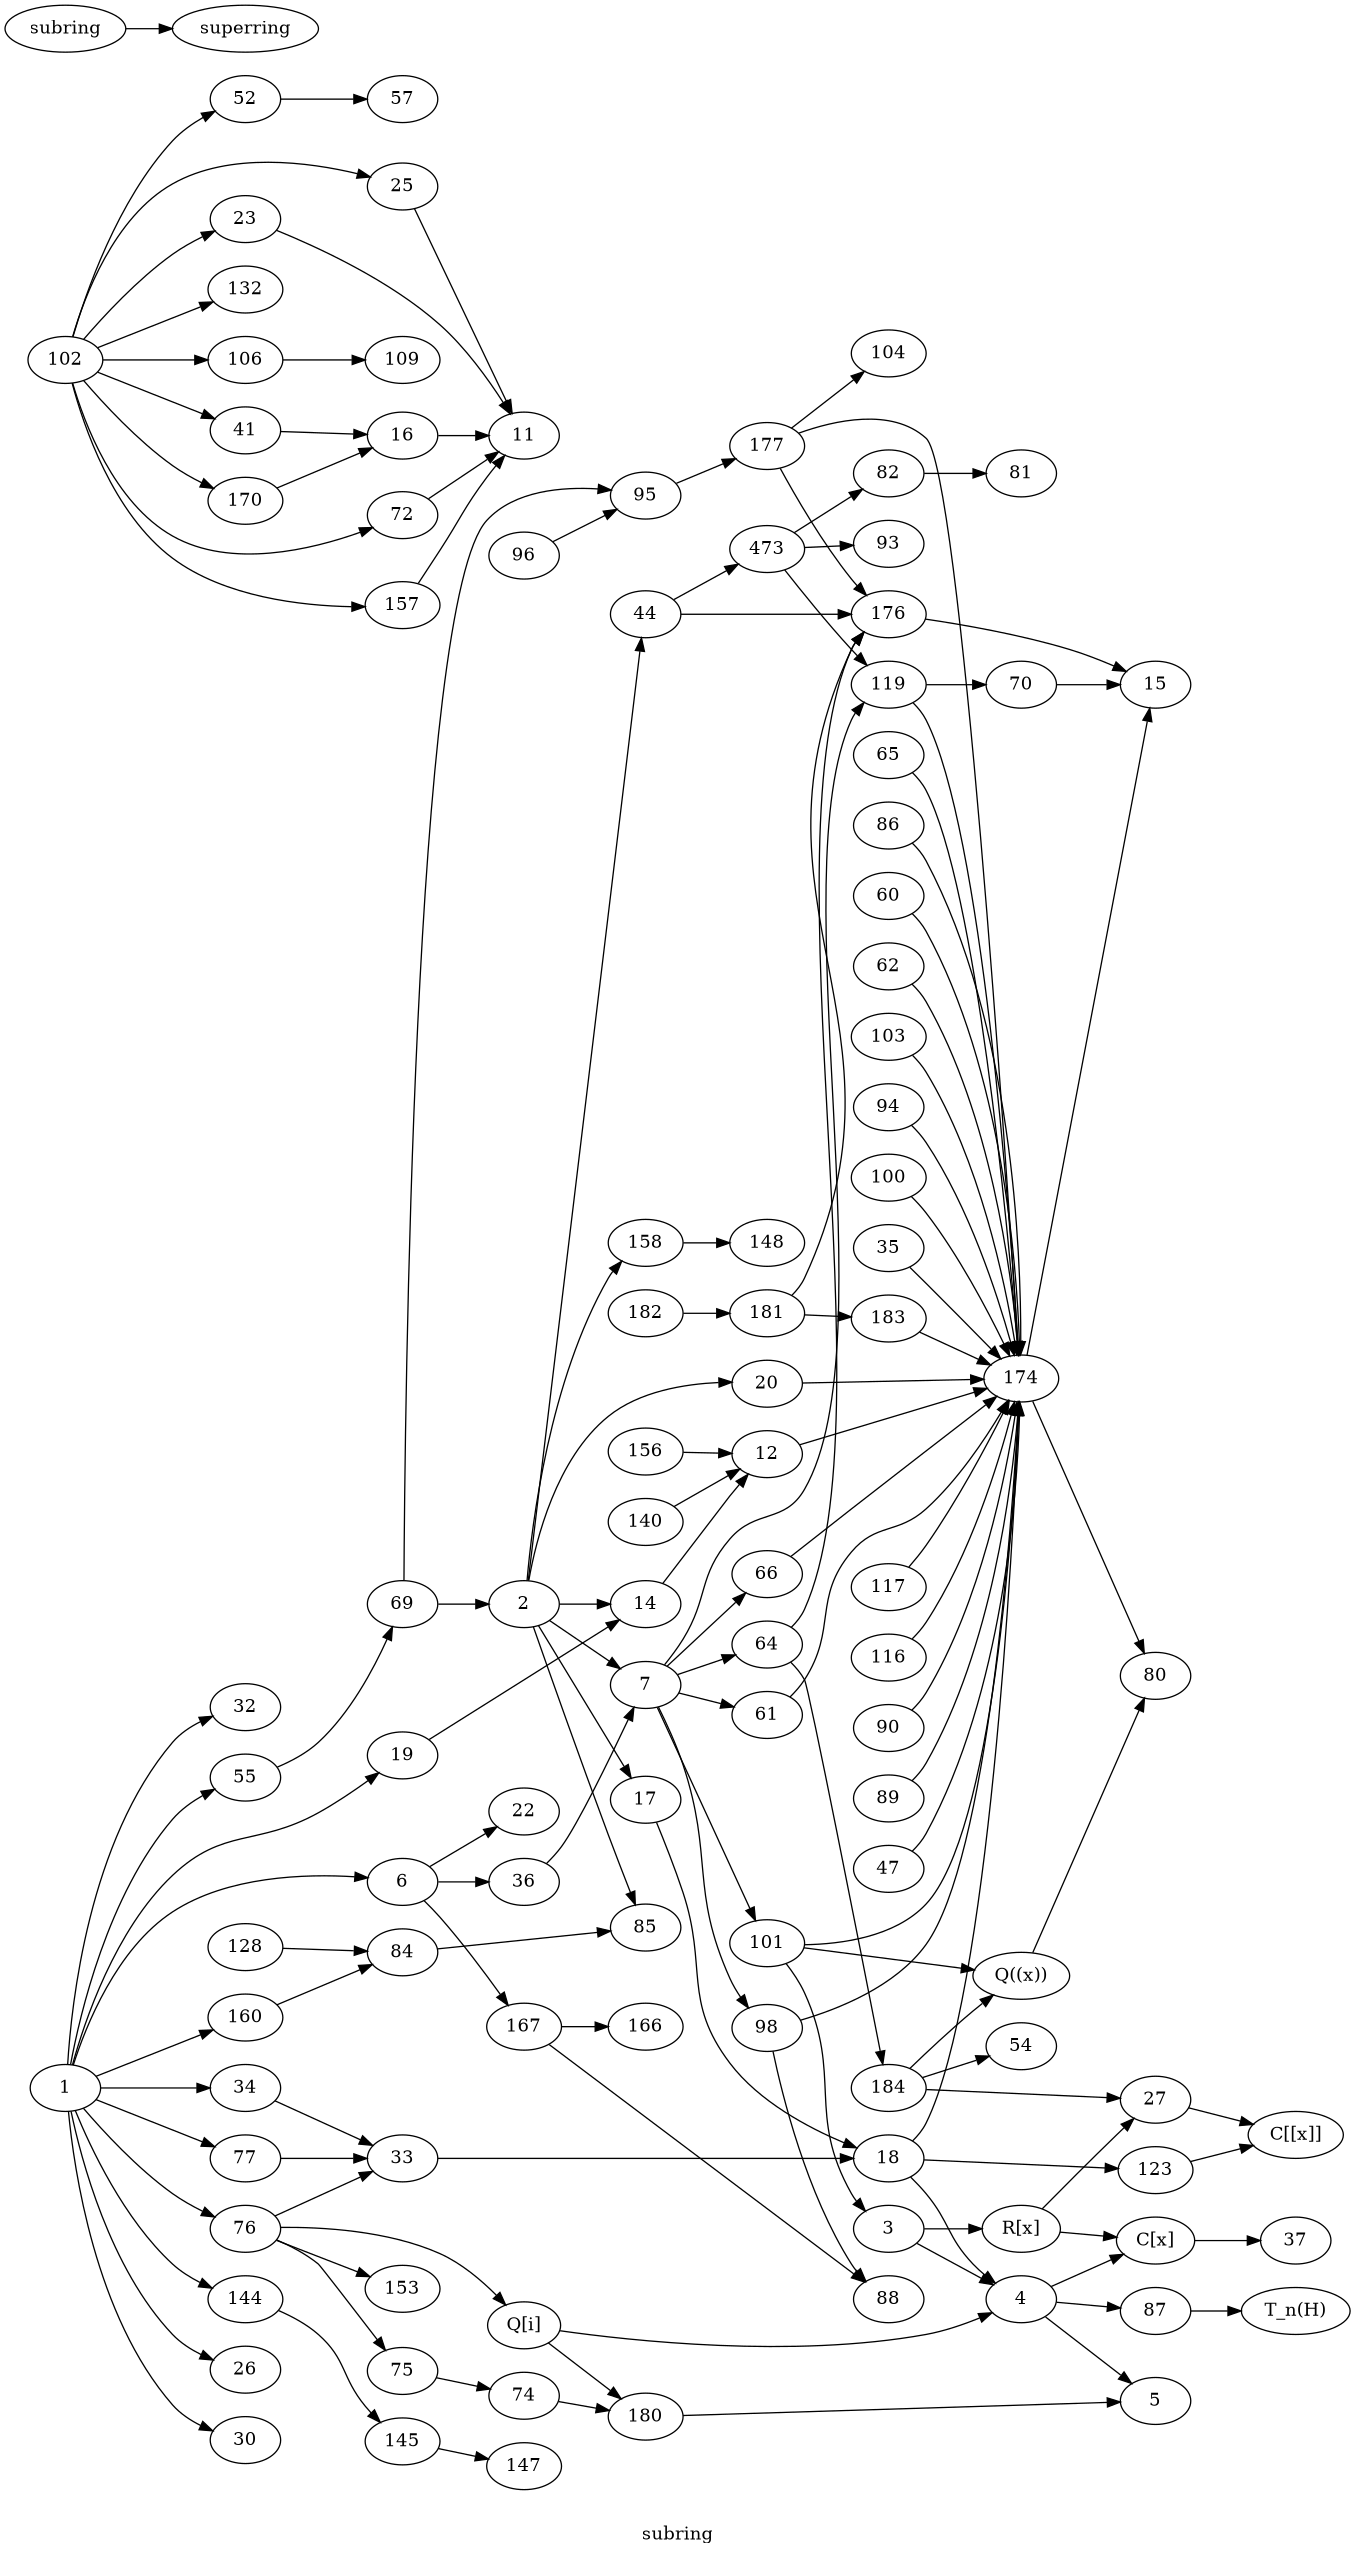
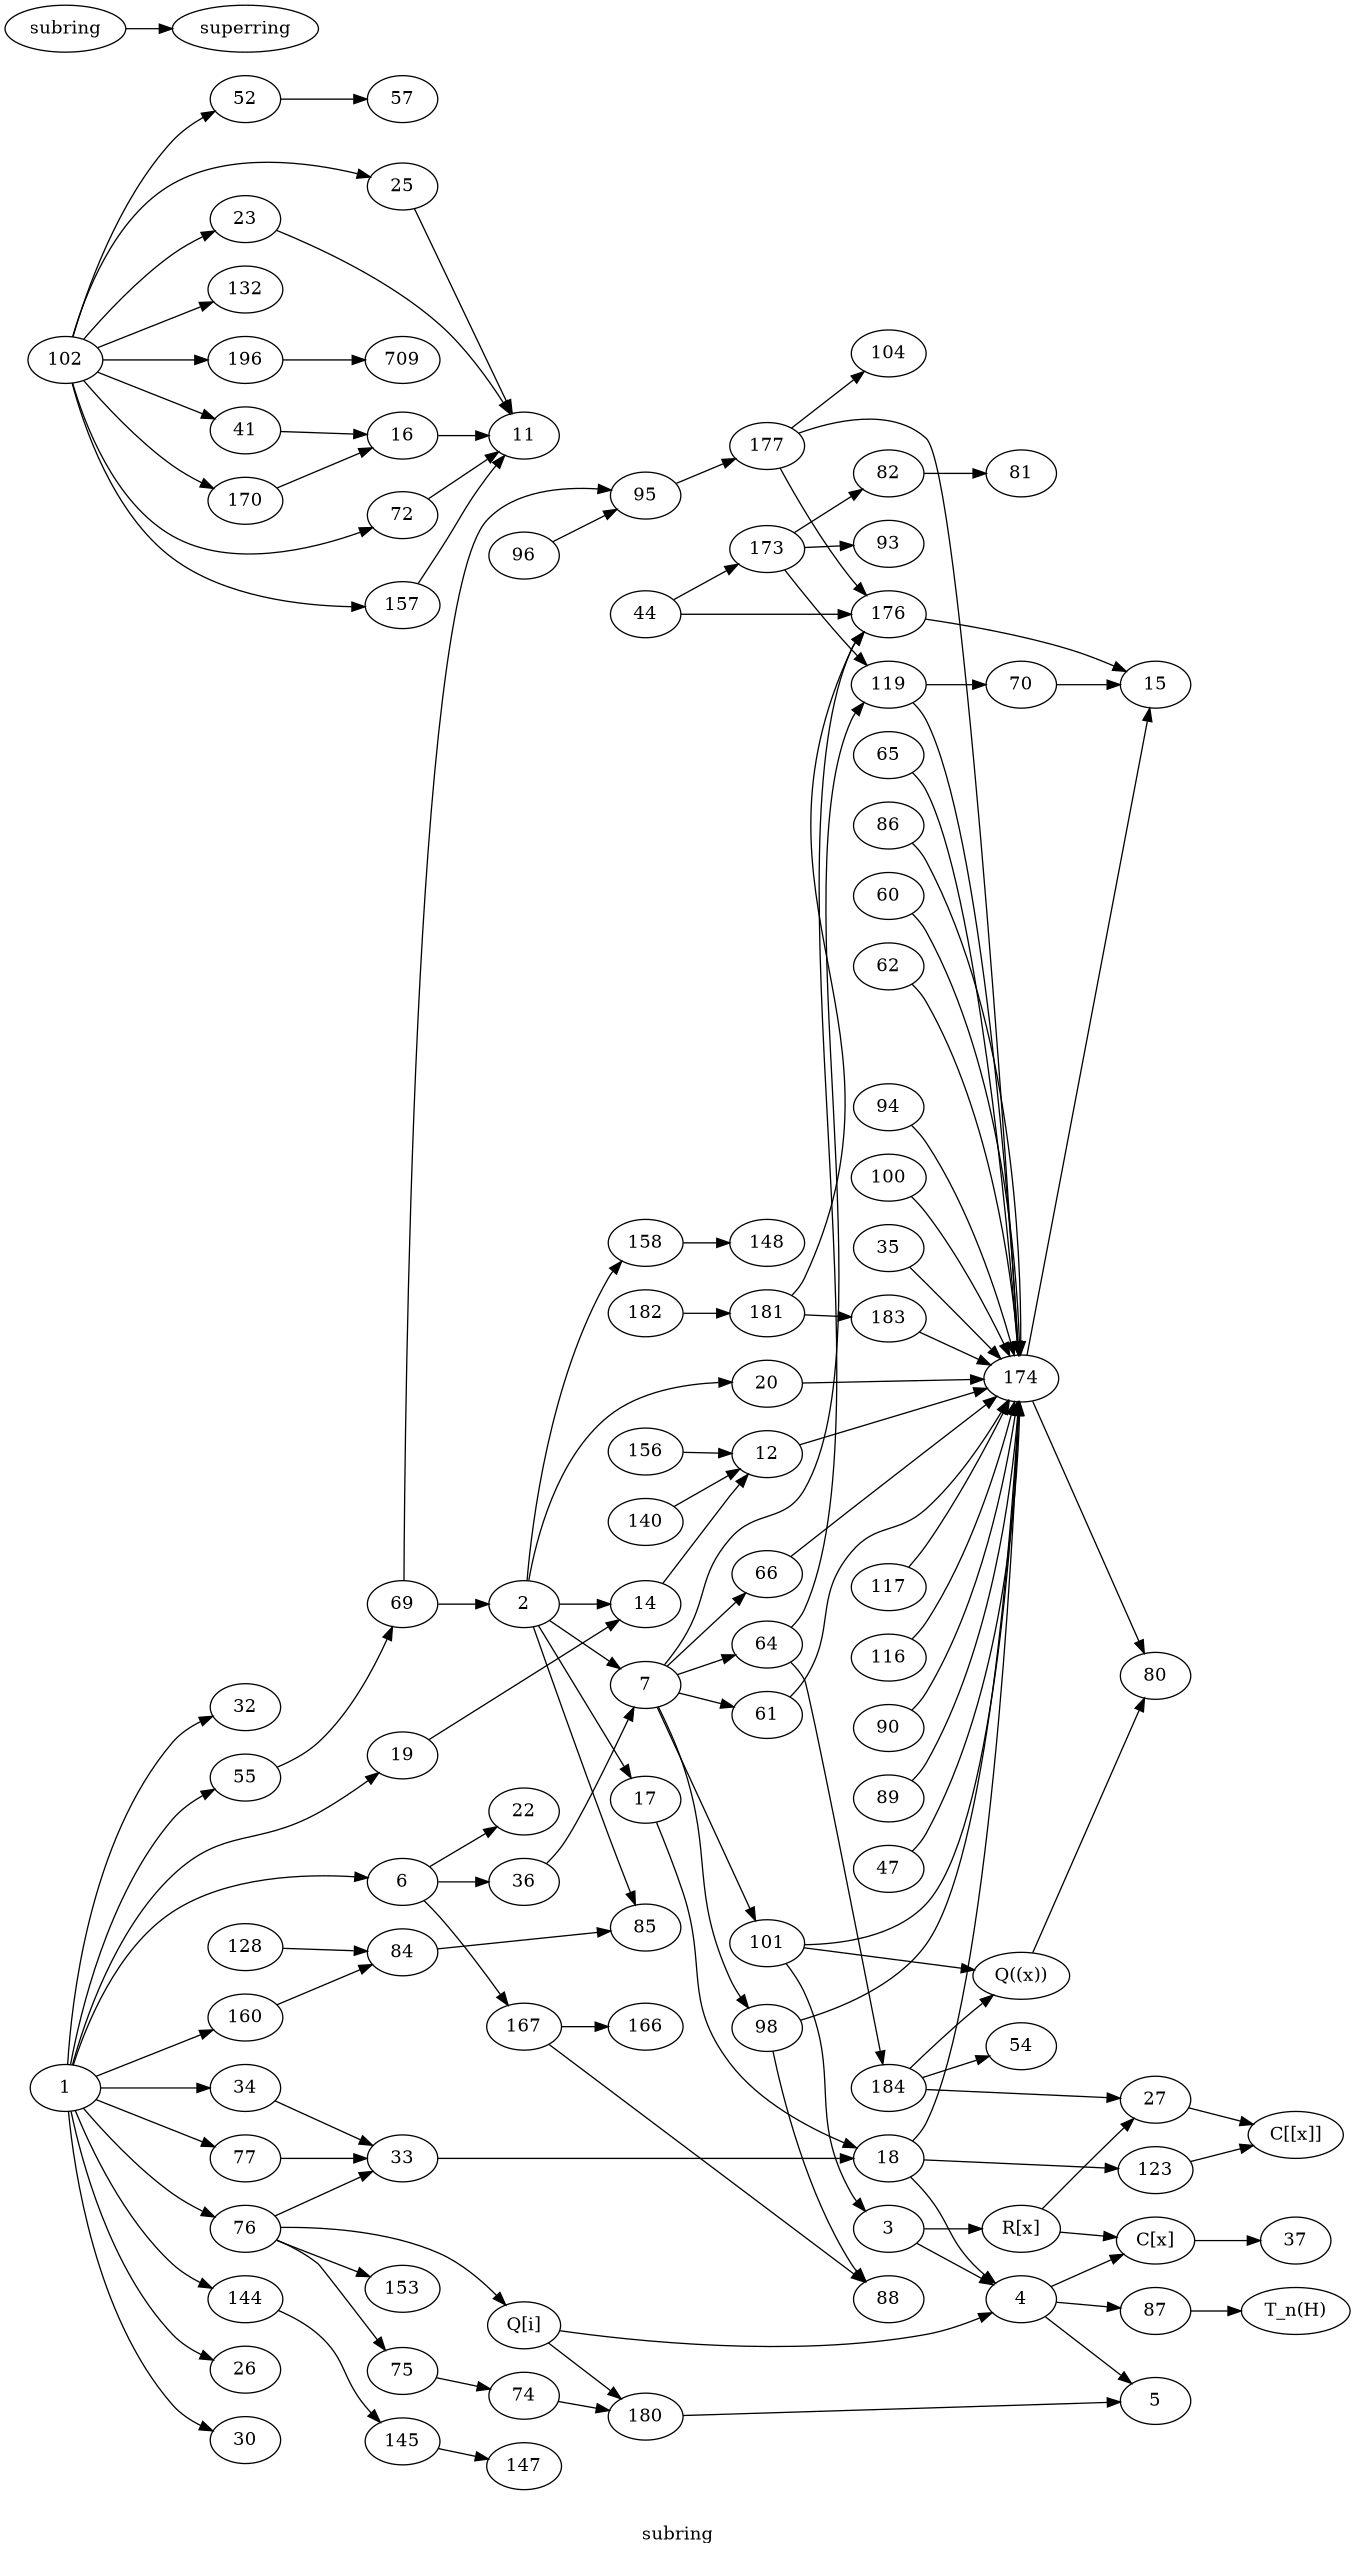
(245, 360) -> (245, 360)
(403, 360) -> (403, 360)
(767, 549) -> (767, 549)
(889, 1037) -> none
(584, 1116) -> none
